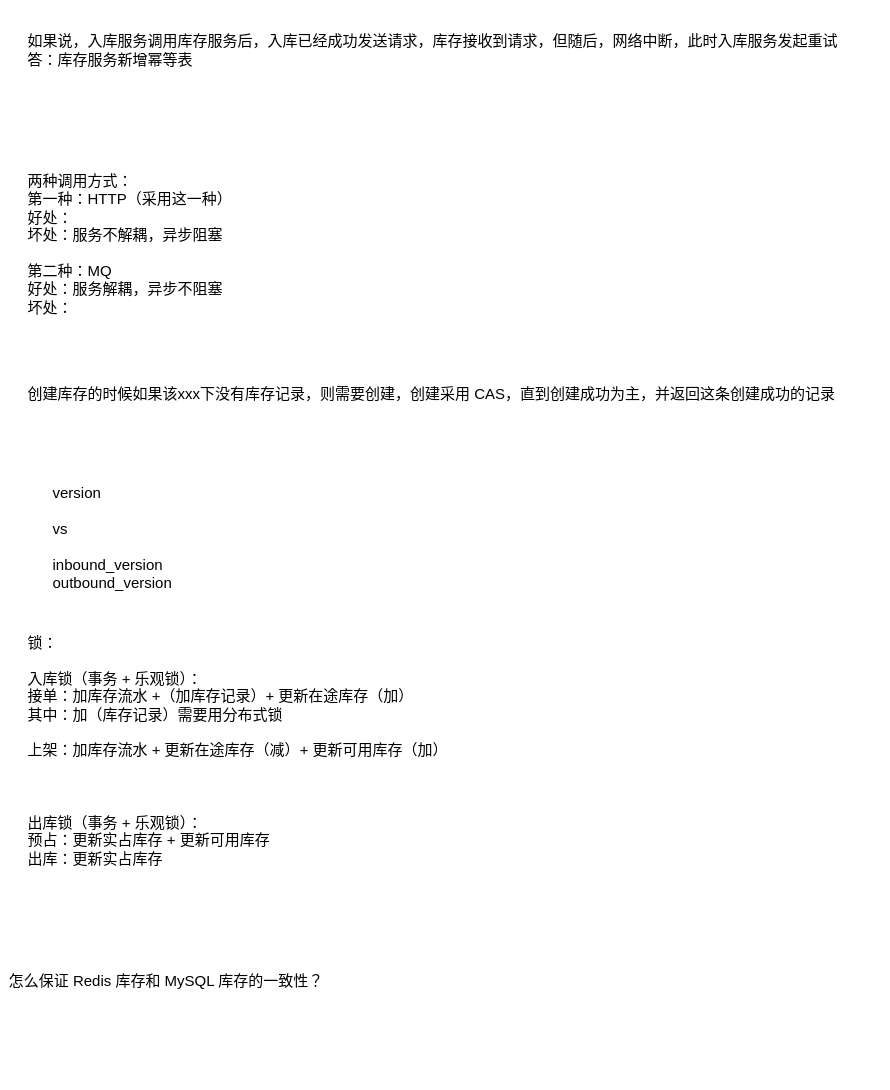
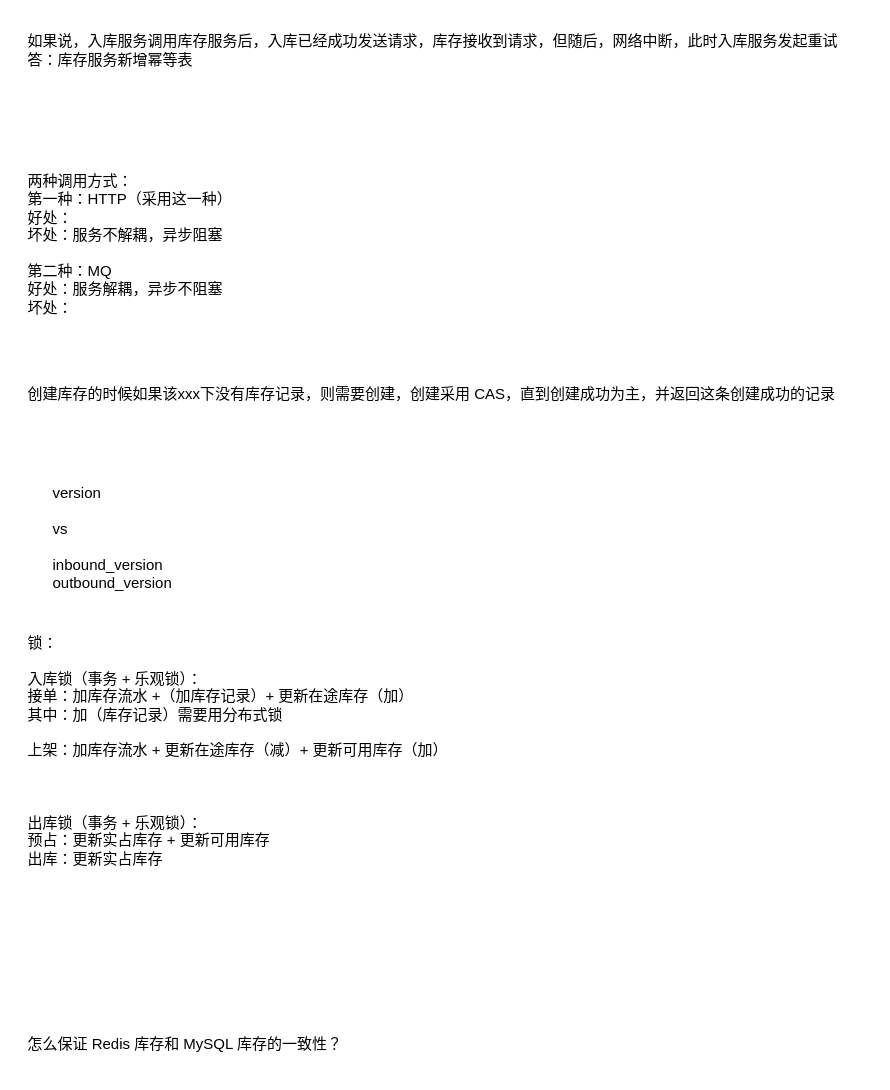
(182, 982) -> (201, 1044)
